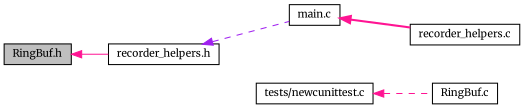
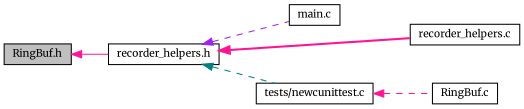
(380, 24) -> (320, 44)
none -> (244, 75)
